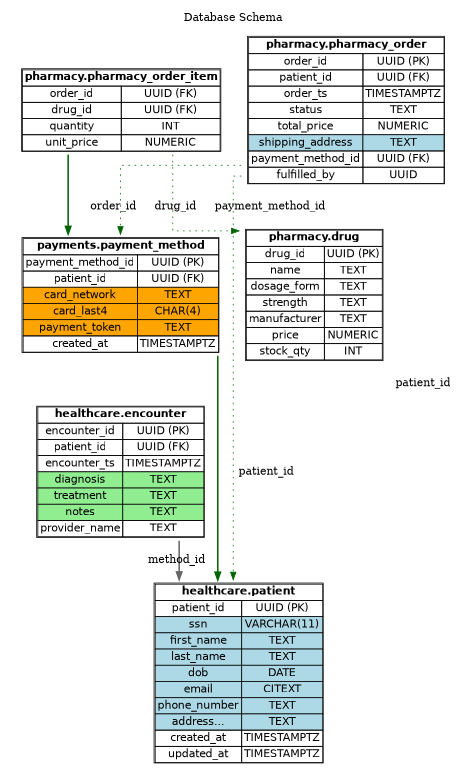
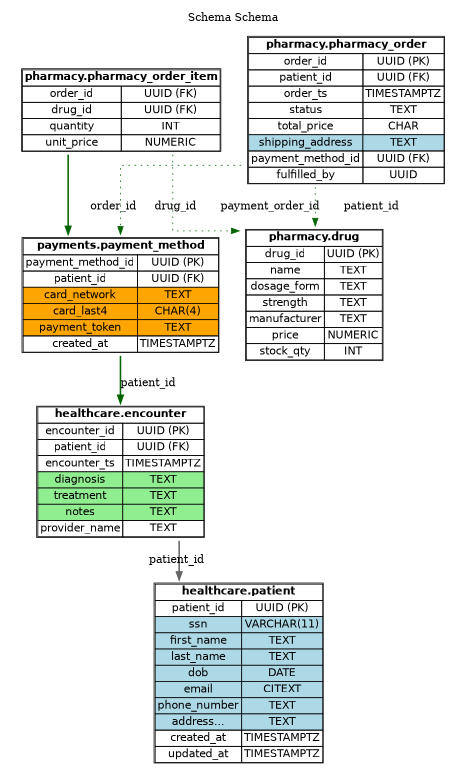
(233, 18) -> (233, 18)
(403, 126) -> (403, 126)
(270, 207) -> (270, 207)
(233, 370) -> (315, 203)
(218, 464) -> (120, 376)
(177, 560) -> (177, 560)
